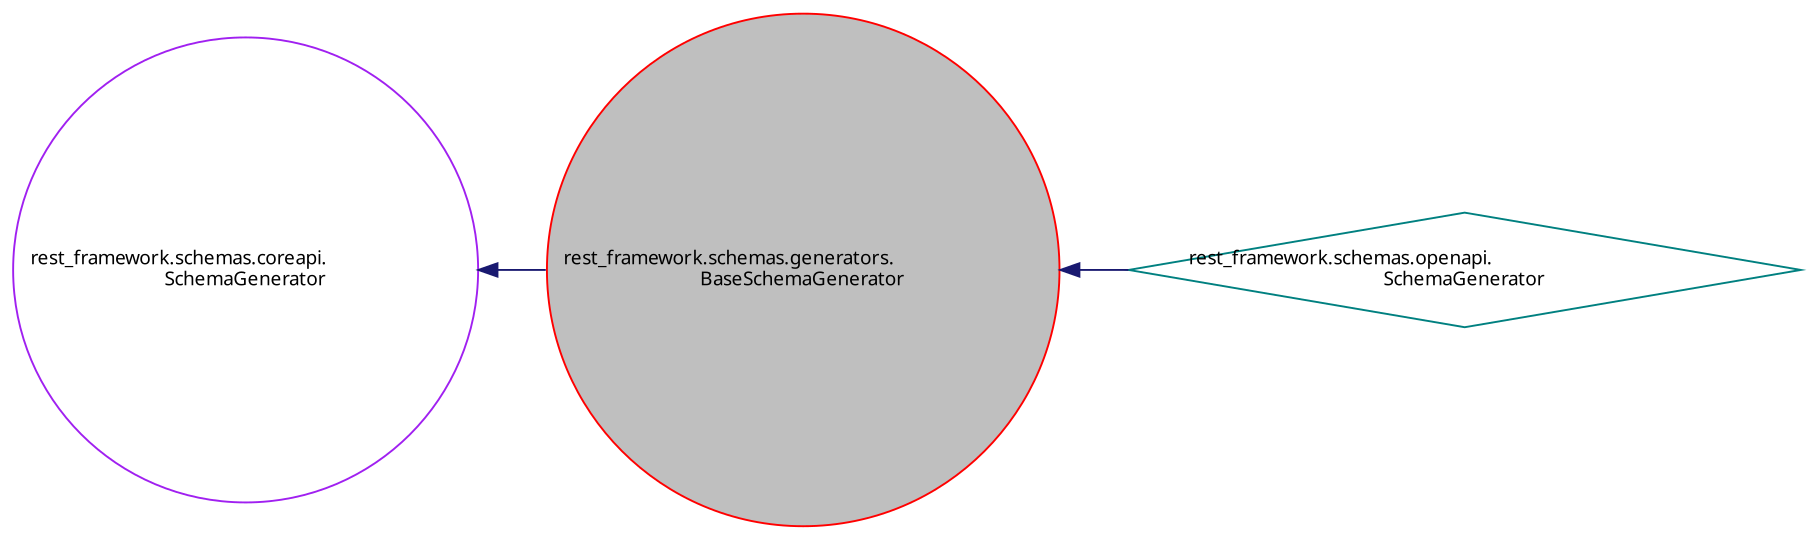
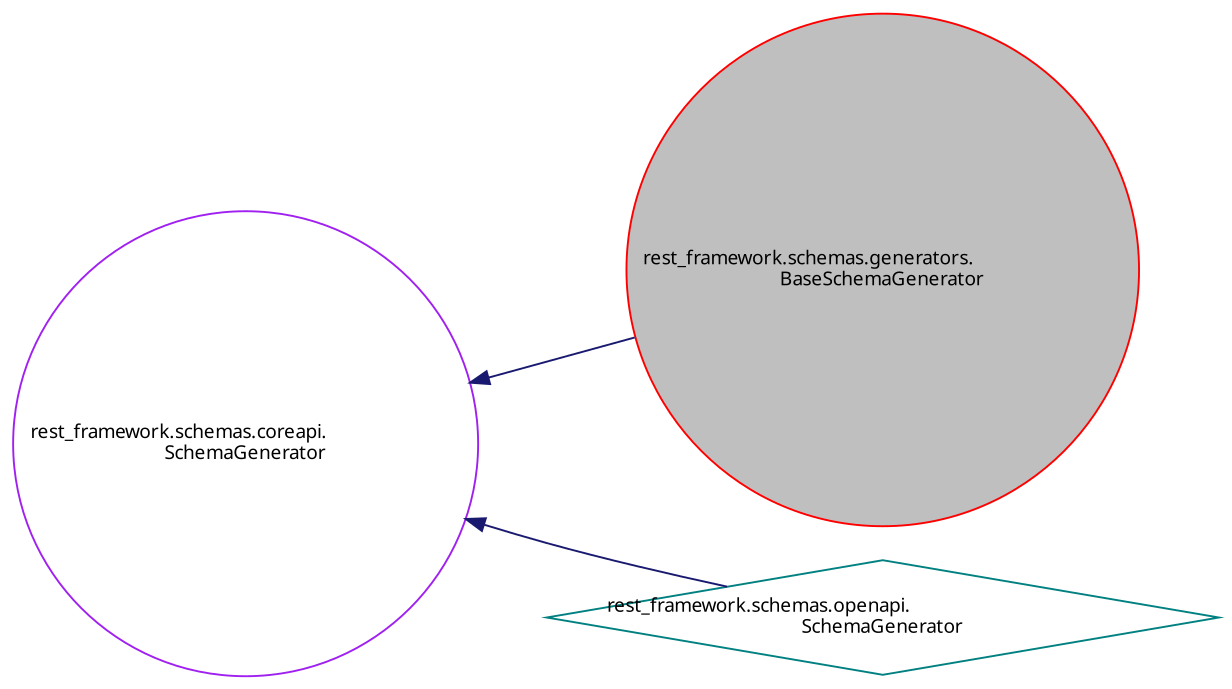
(1104, 270) -> (605, 558)
